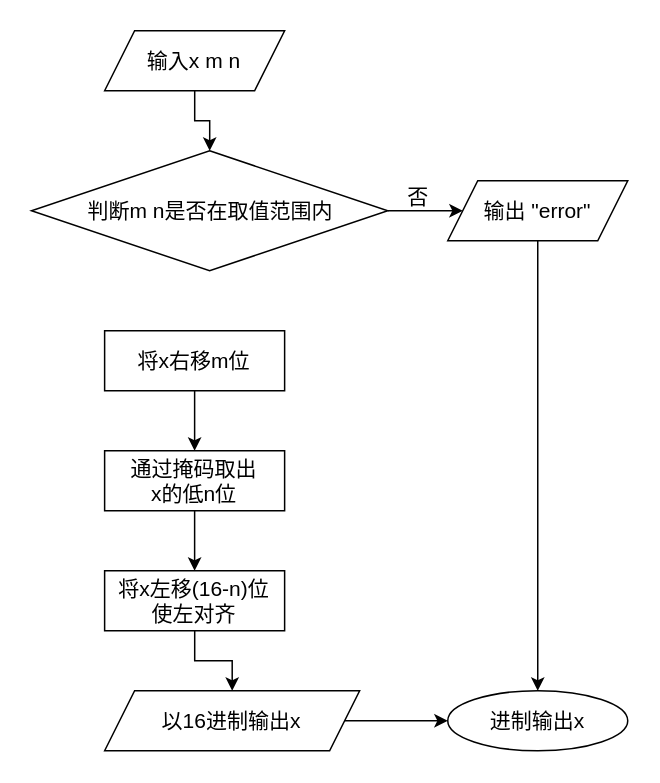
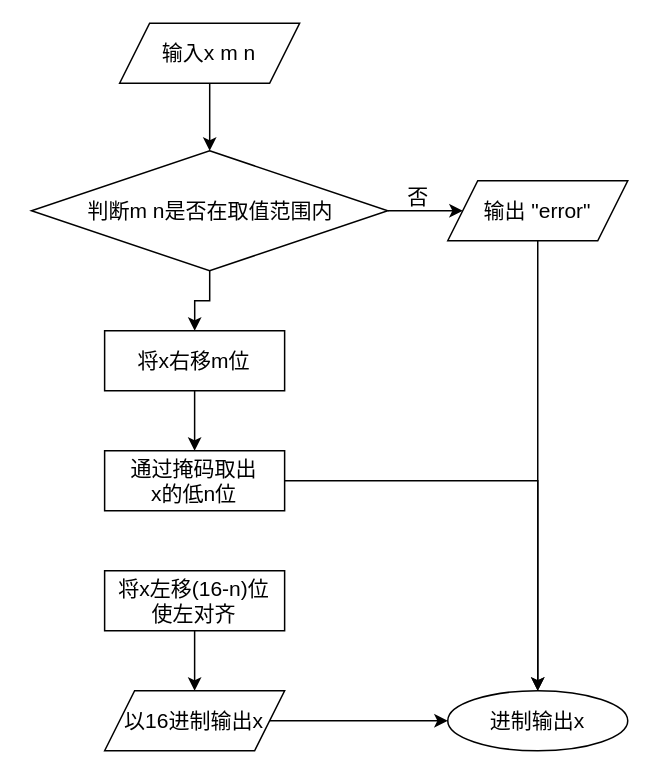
(195, 61) -> (210, 53)
none -> (208, 301)
(195, 536) -> (410, 481)
(232, 721) -> (195, 721)
